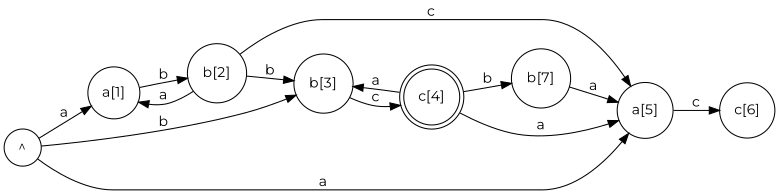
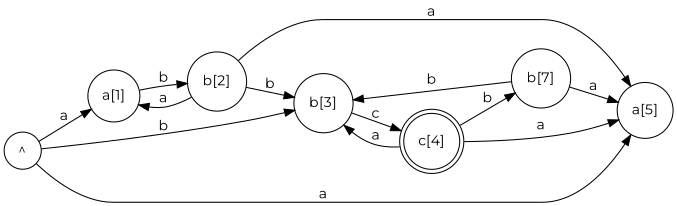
(432, 12) -> (432, 12)
none -> (438, 90)
(747, 110) -> none
